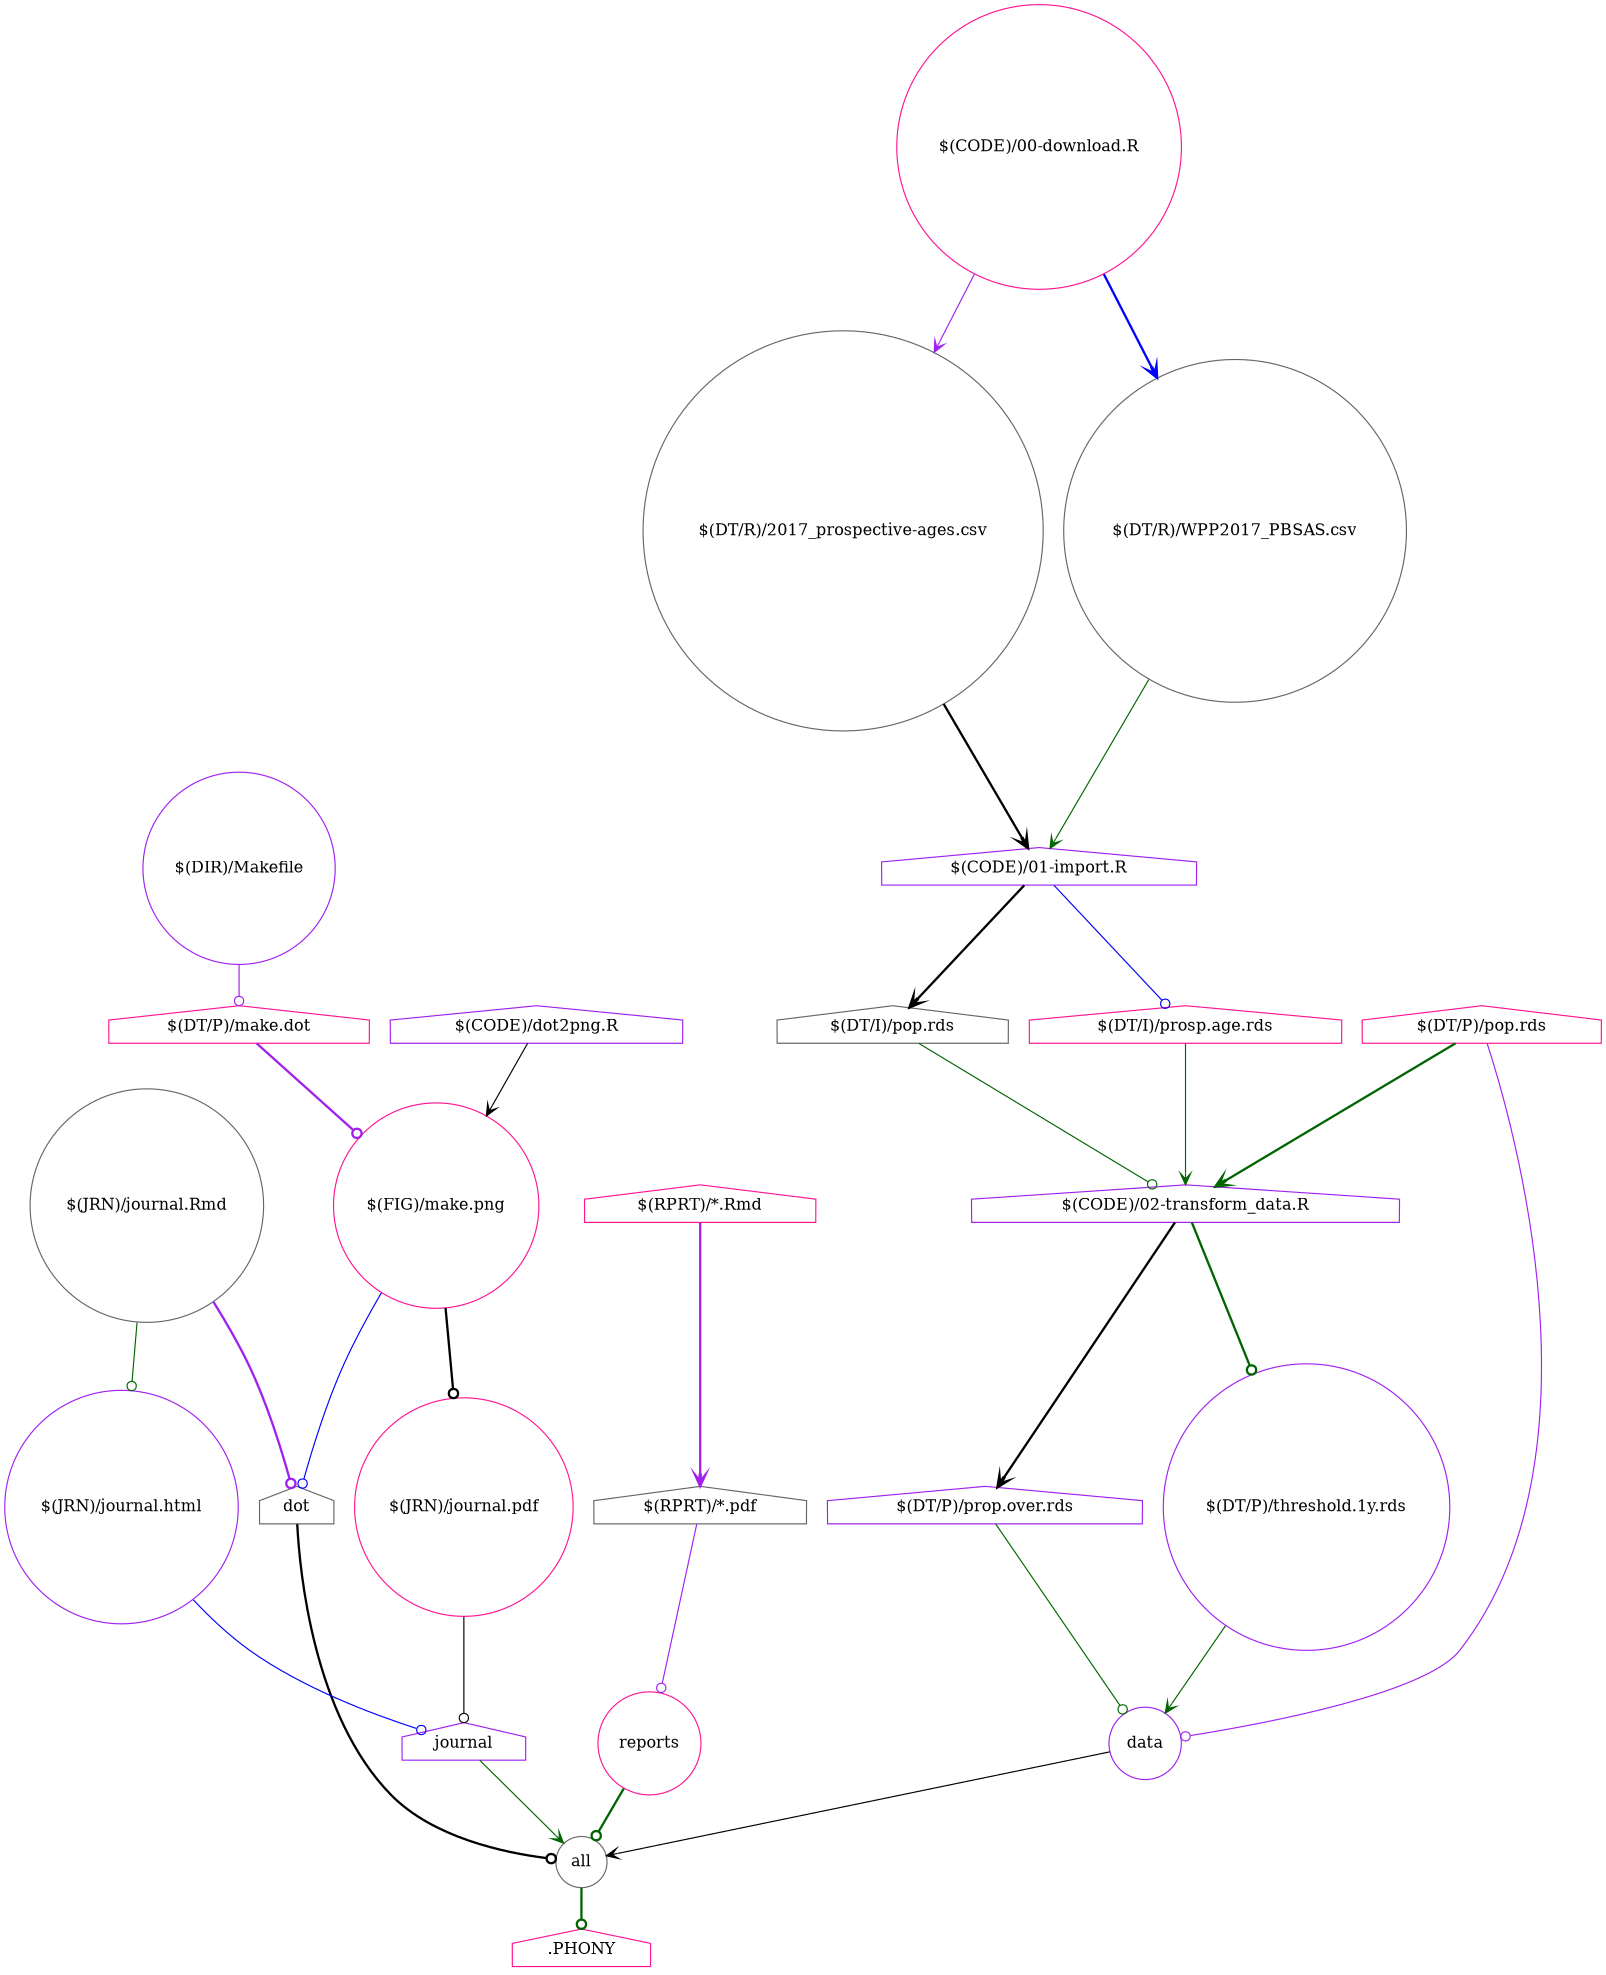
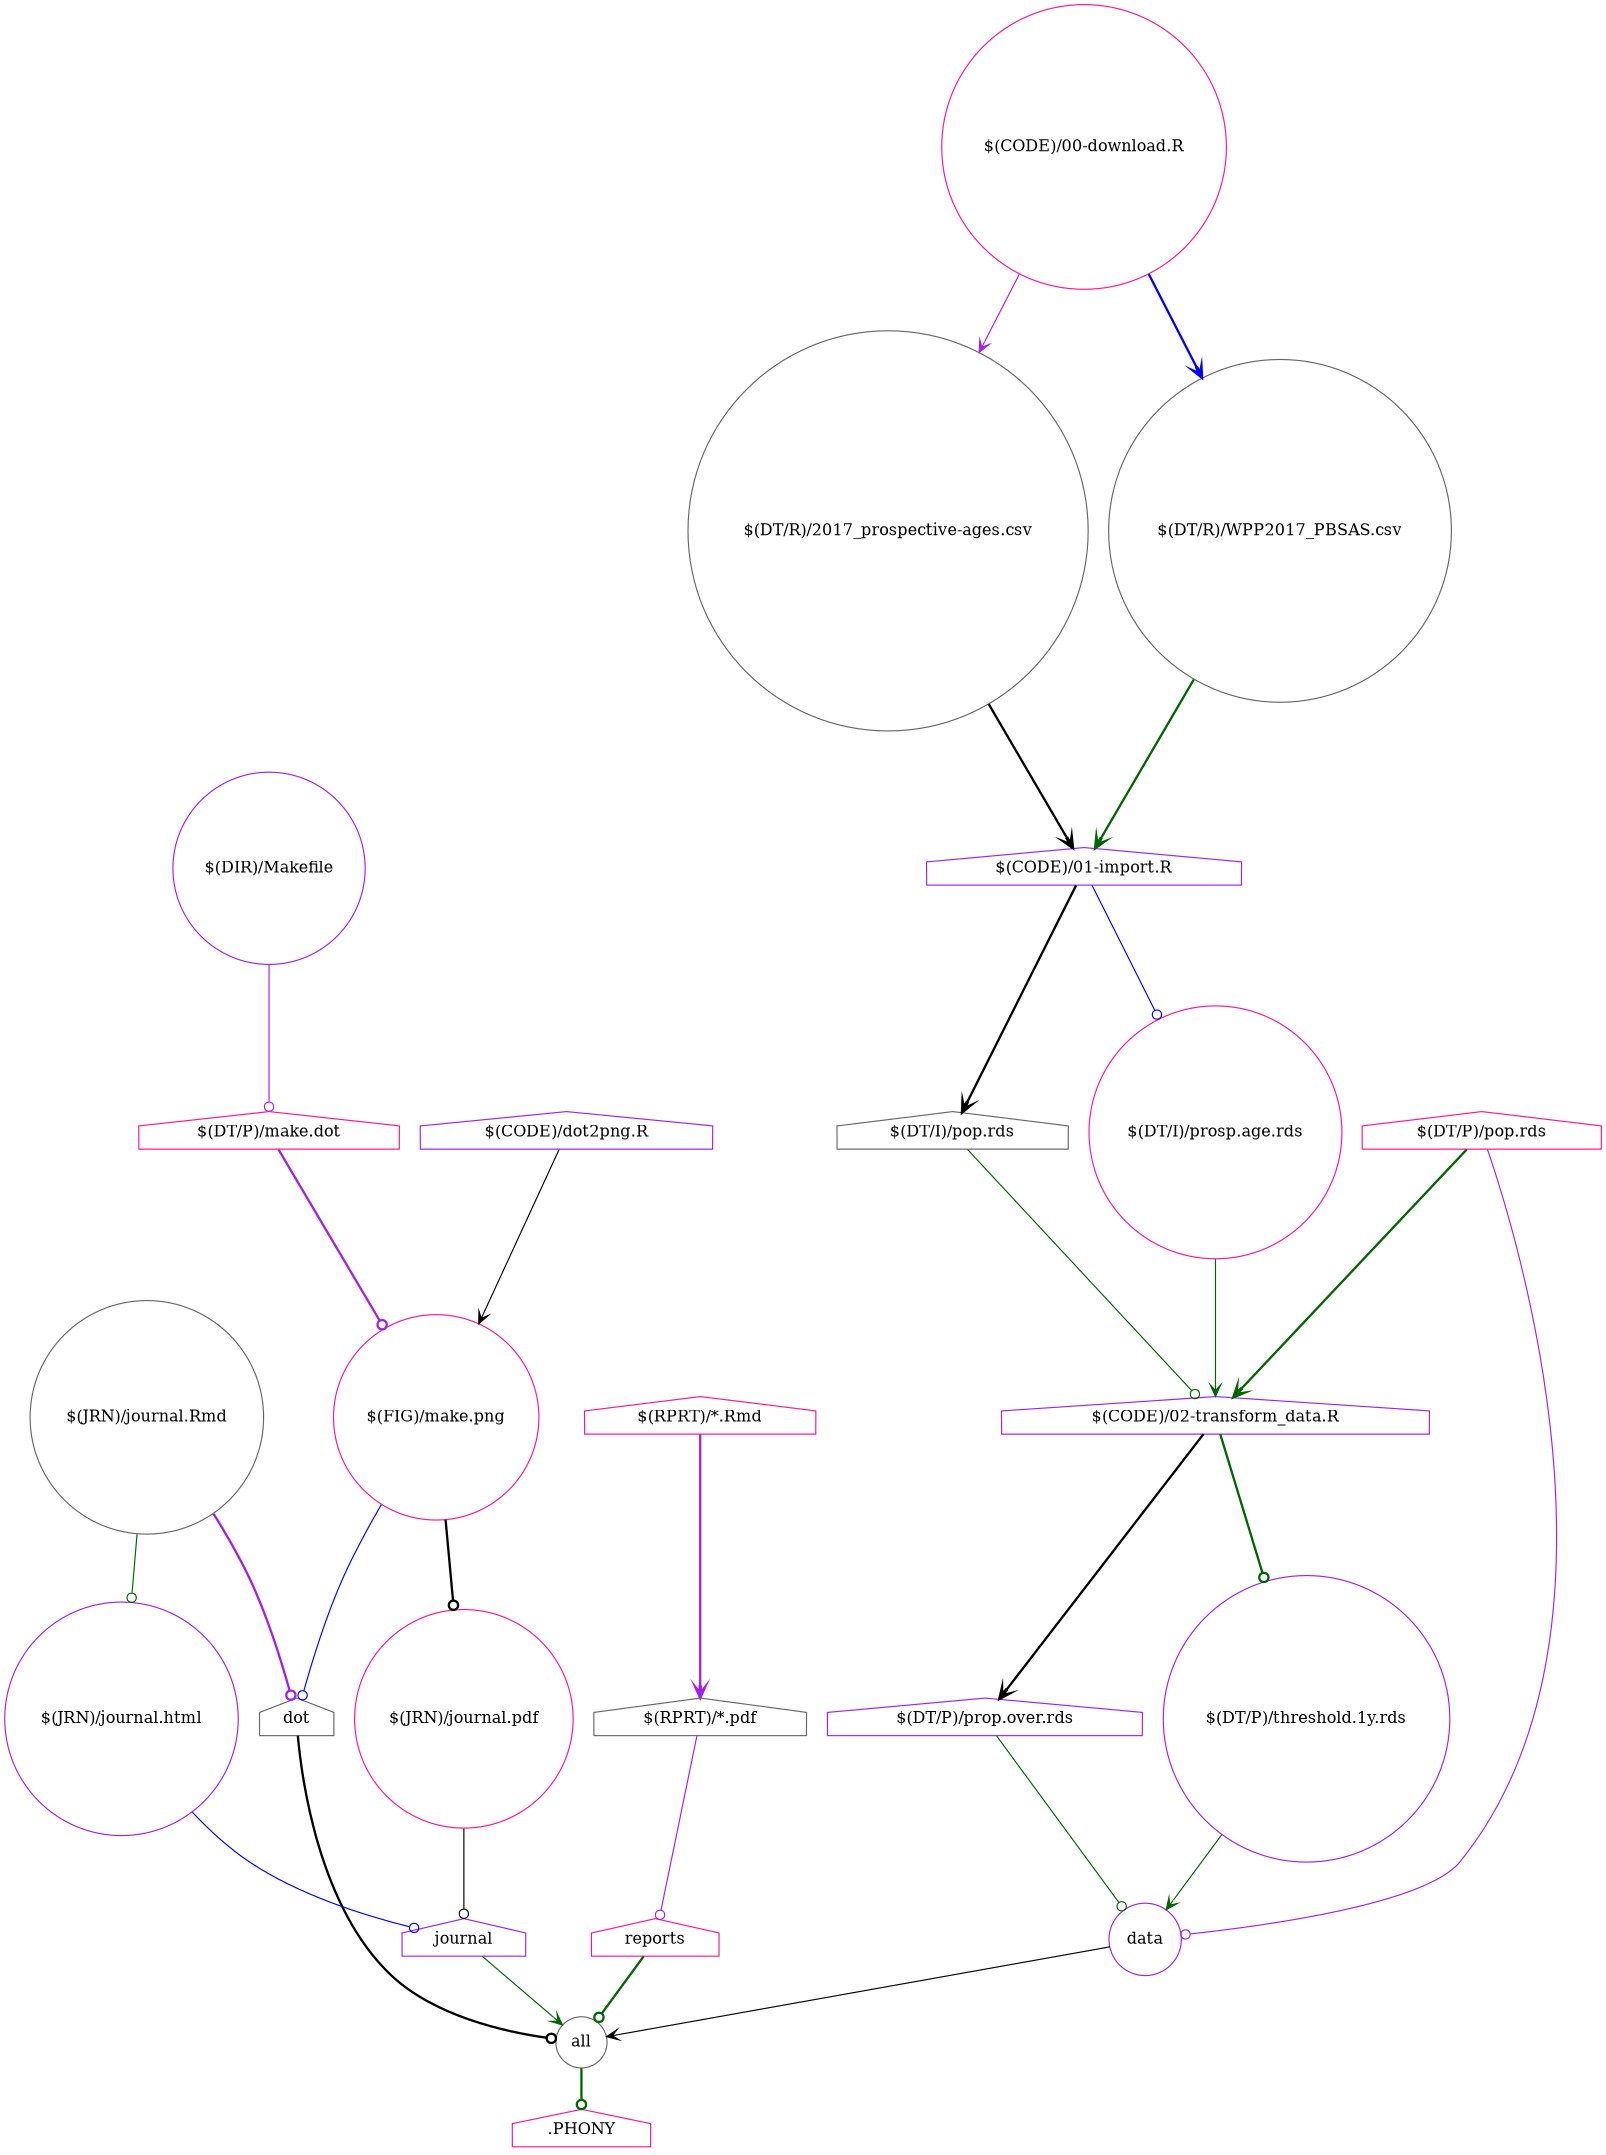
(1102, 759) -> (1147, 759)
(1186, 1026) -> (1215, 1132)
(649, 1743) -> (655, 1939)
